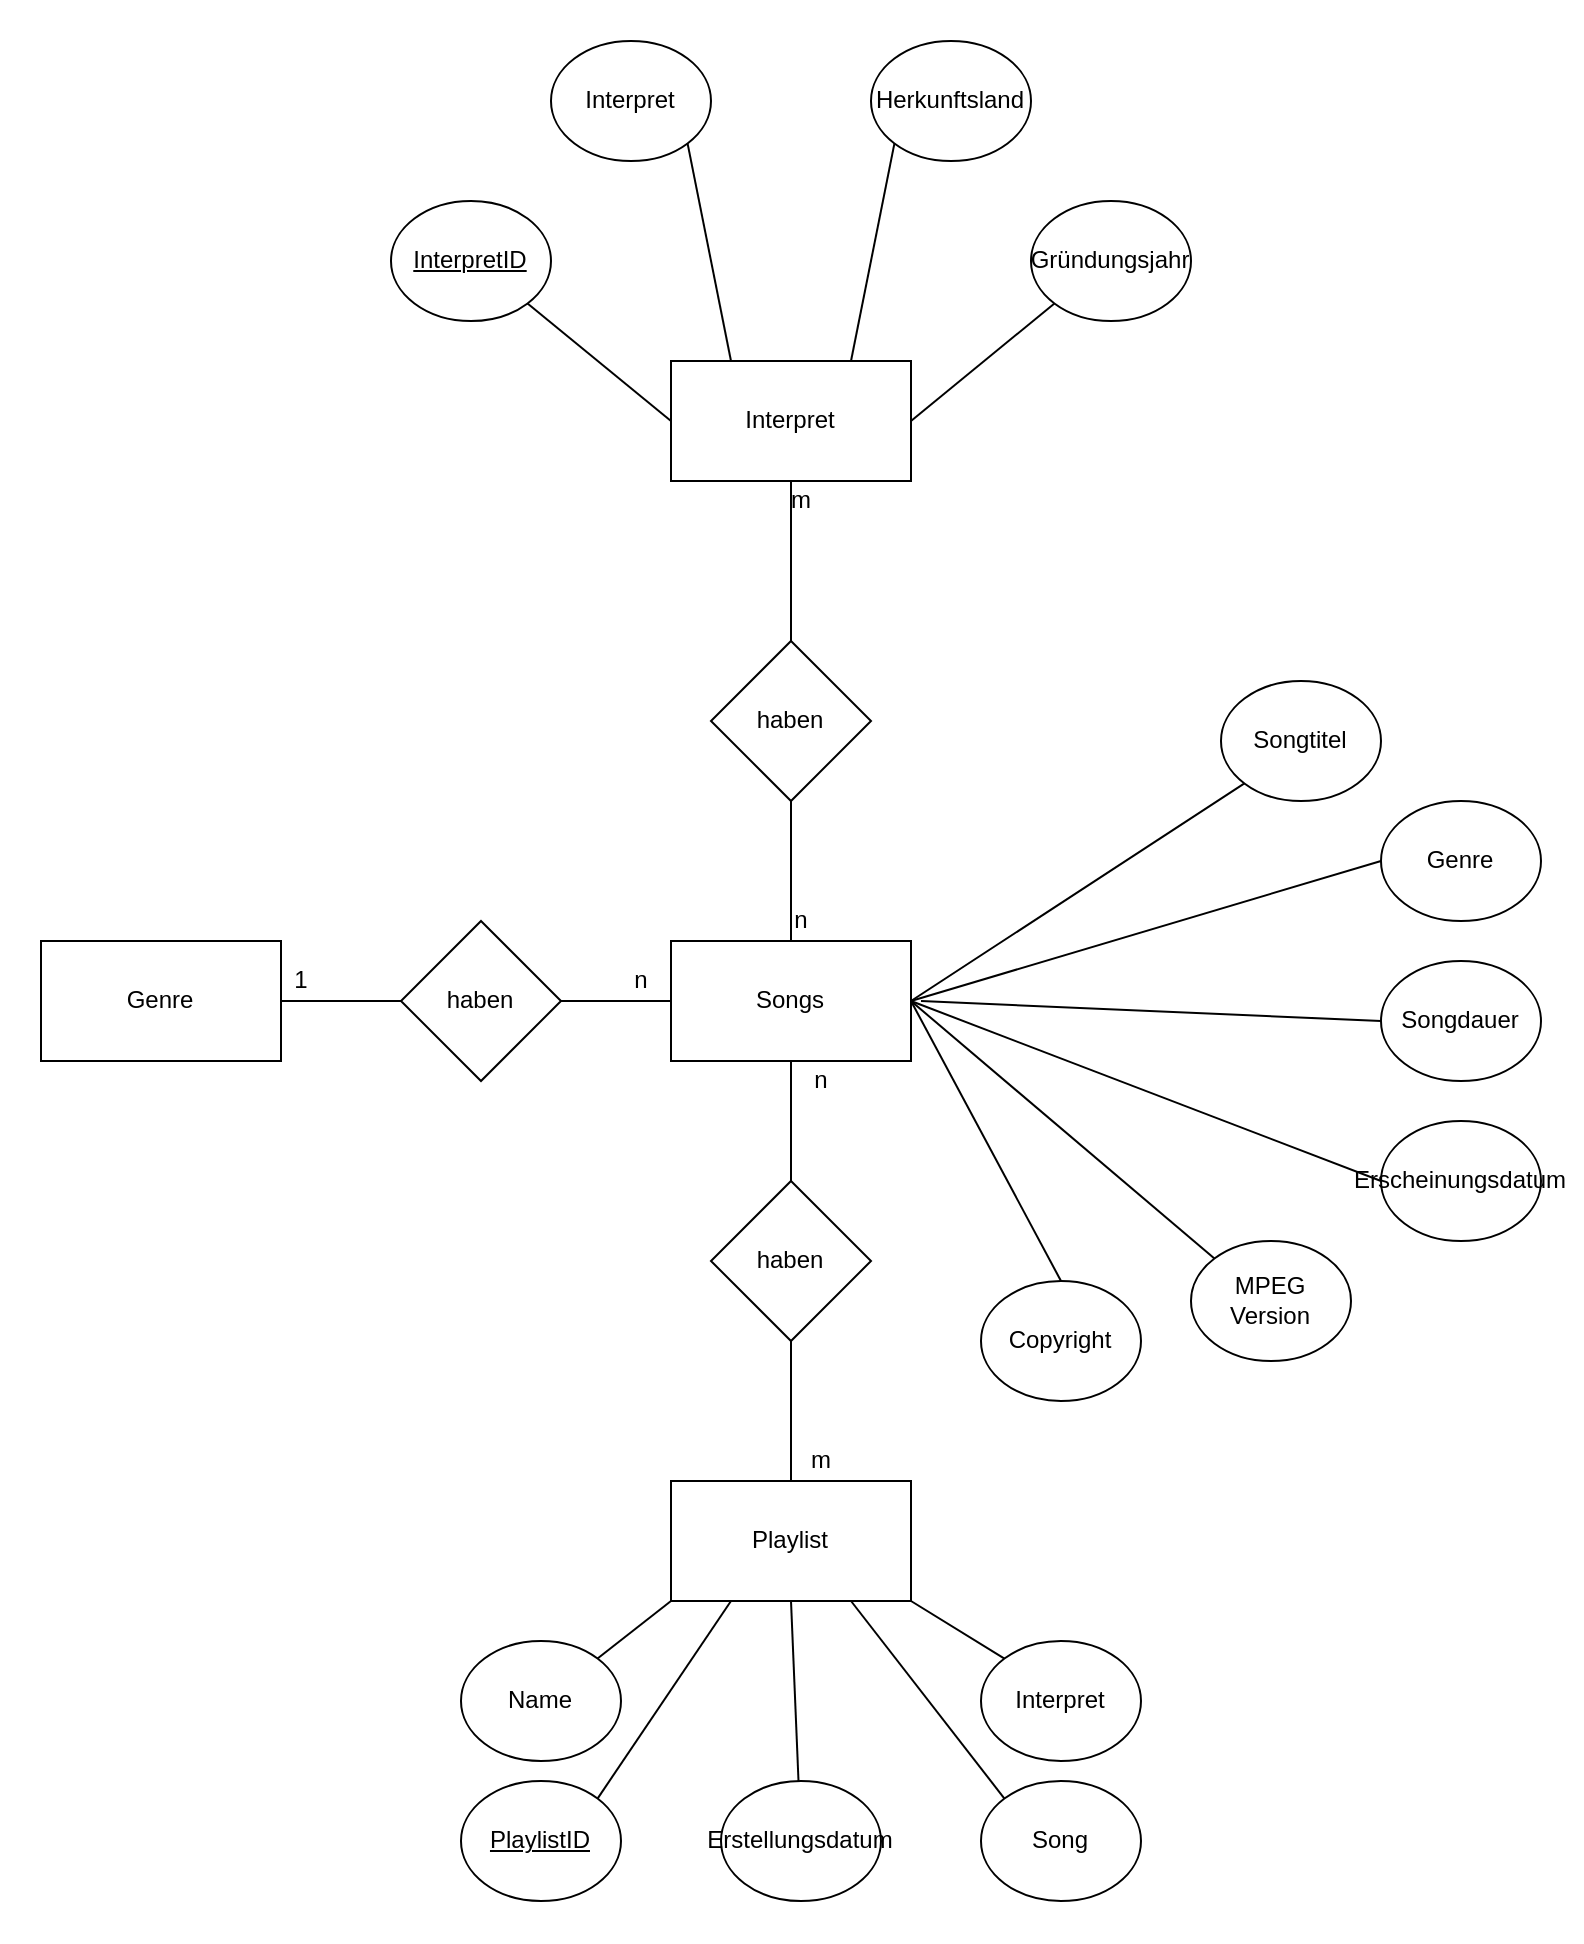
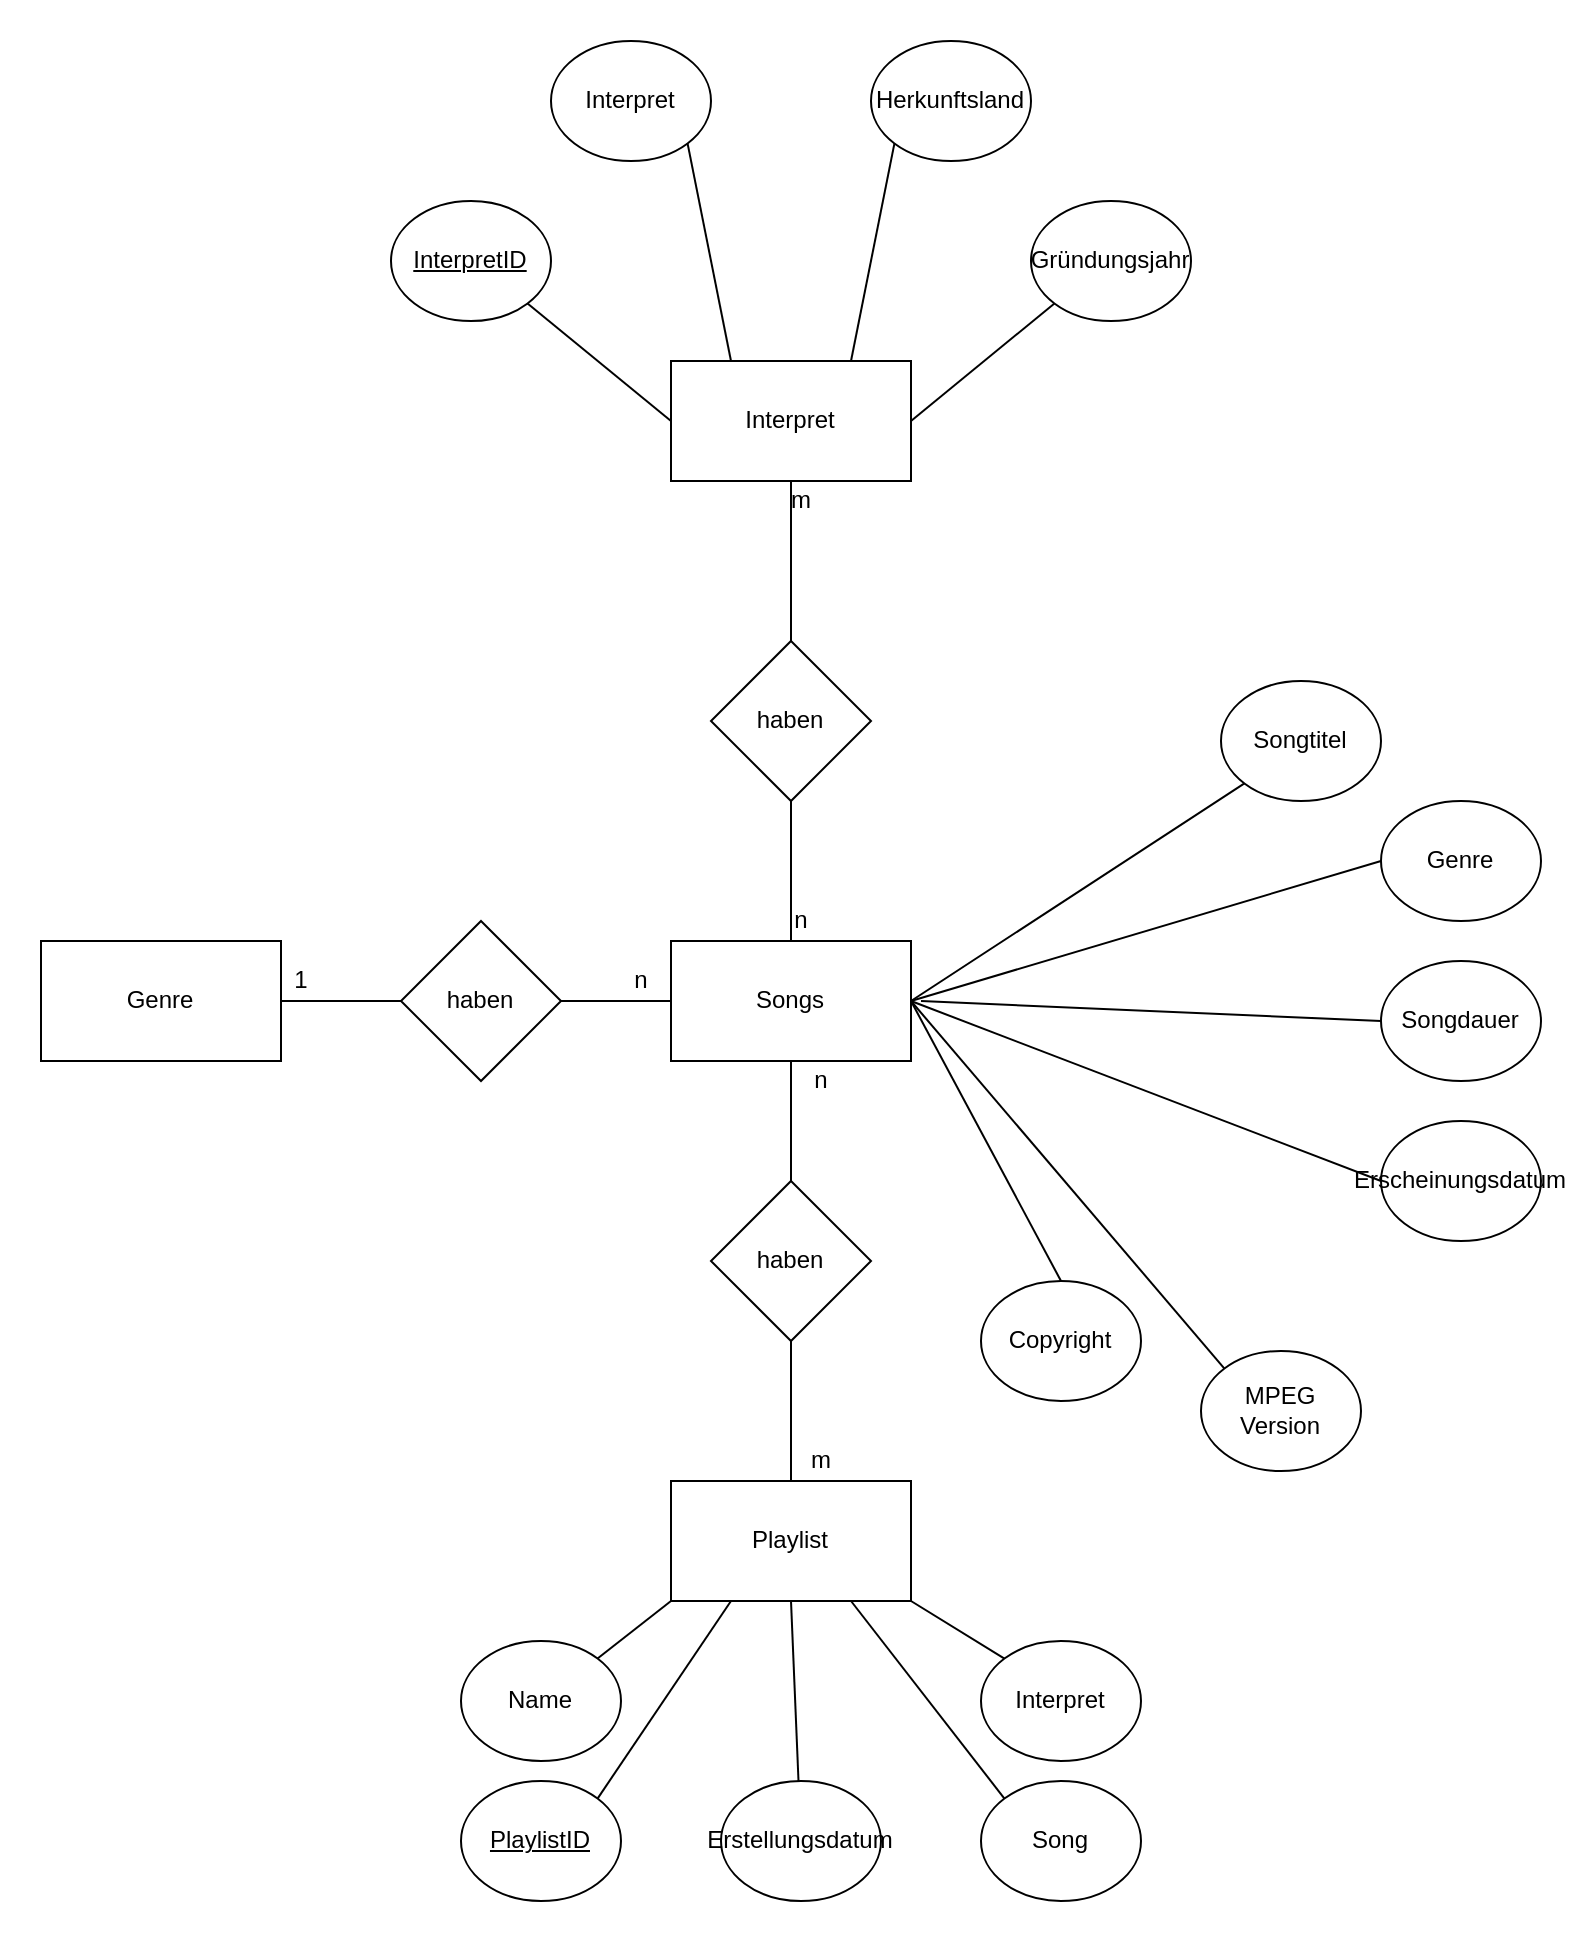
(1271, 1301) -> (1281, 1411)
